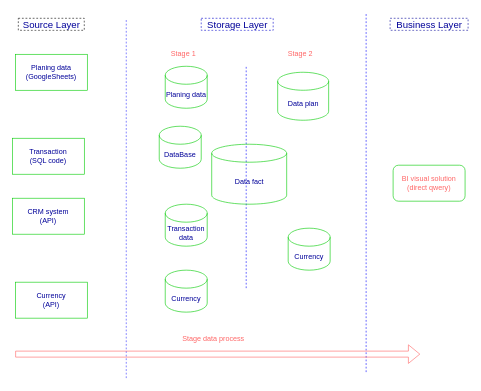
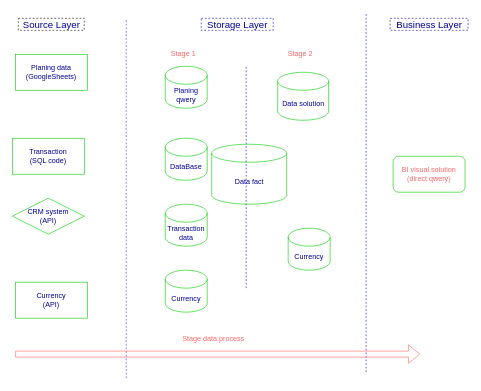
(186, 95) -> (186, 95)
(304, 104) -> (304, 104)
(180, 147) -> (186, 159)
(429, 183) -> (429, 174)
(48, 216) -> (48, 216)
